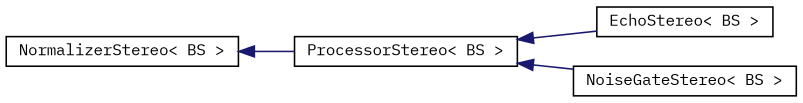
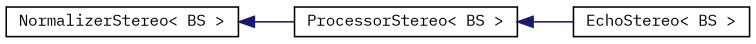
(685, 81) -> none
